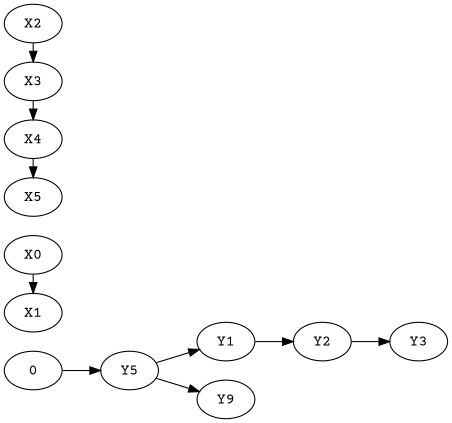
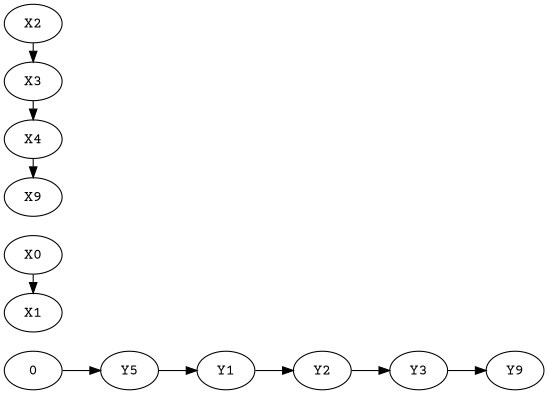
(33, 197) -> (33, 197)
(173, 383) -> (462, 371)
